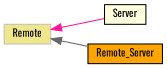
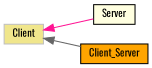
(27, 34) -> (24, 34)
(125, 54) -> (114, 54)
